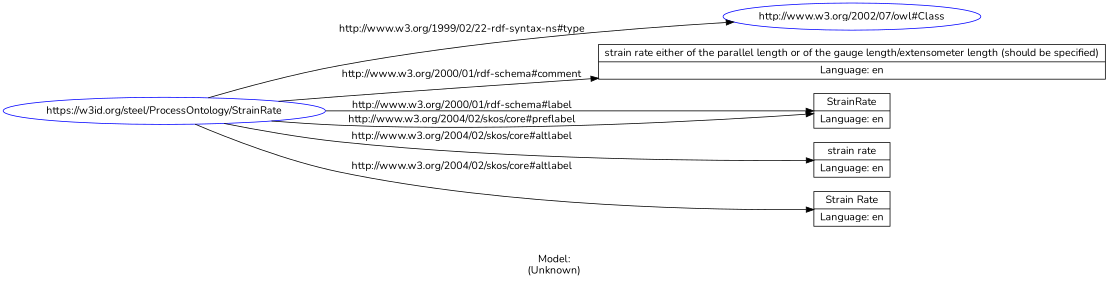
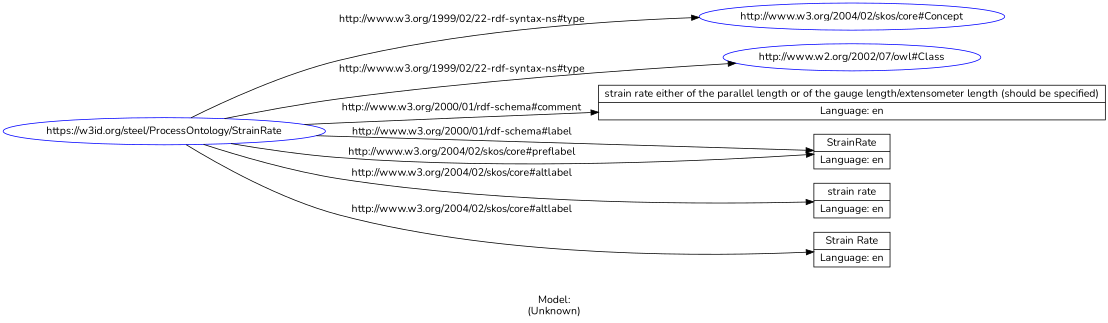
(852, 17) -> (852, 57)
none -> (852, 17)
